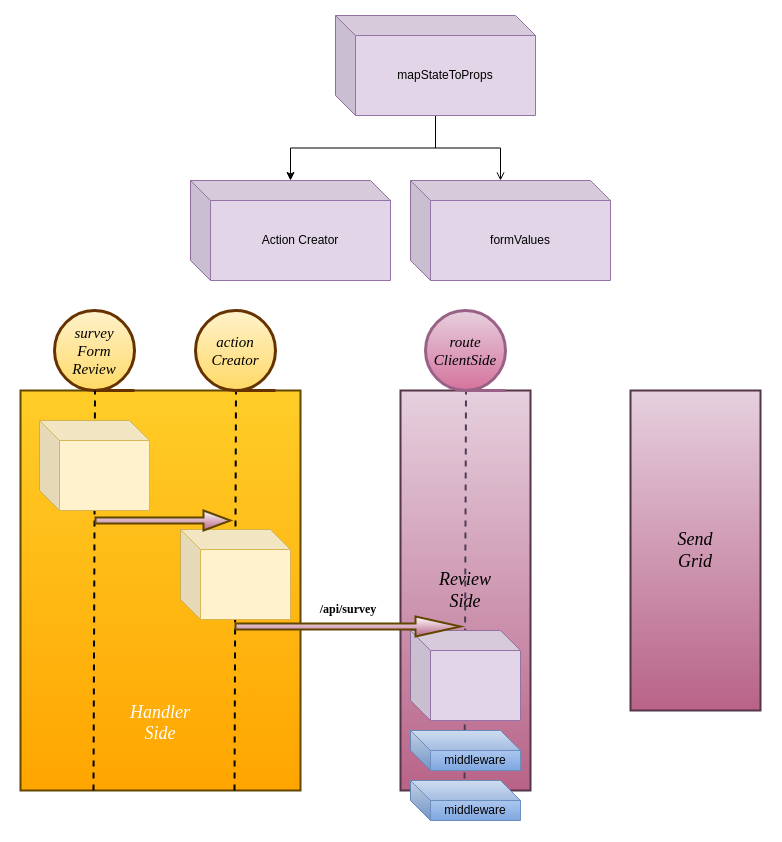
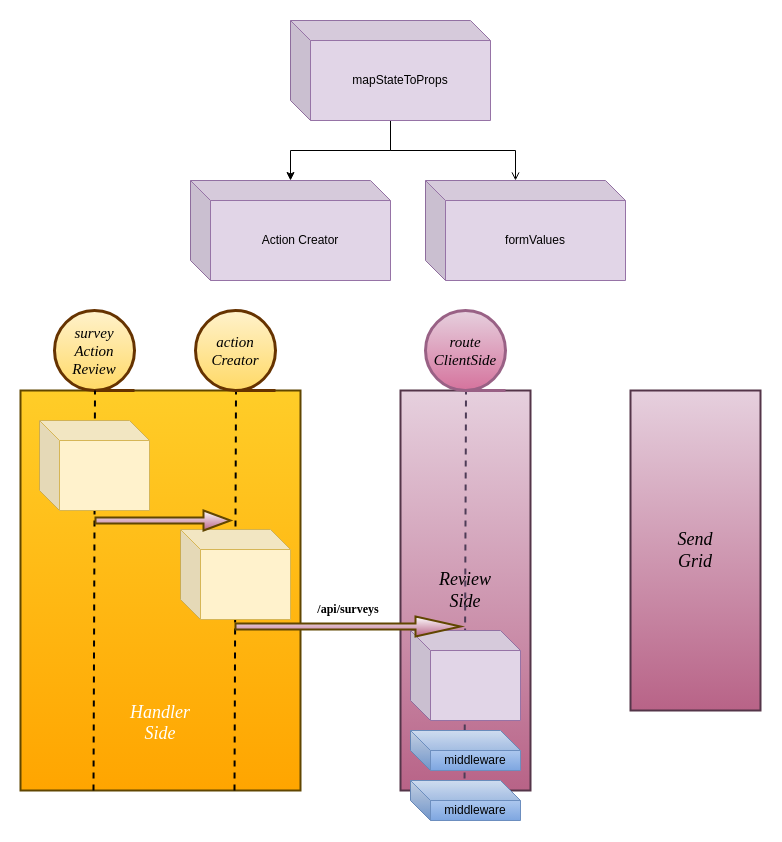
(436, 66) -> (391, 71)
(511, 231) -> (526, 231)
(95, 351) -> (95, 351)
(349, 610) -> (349, 610)
